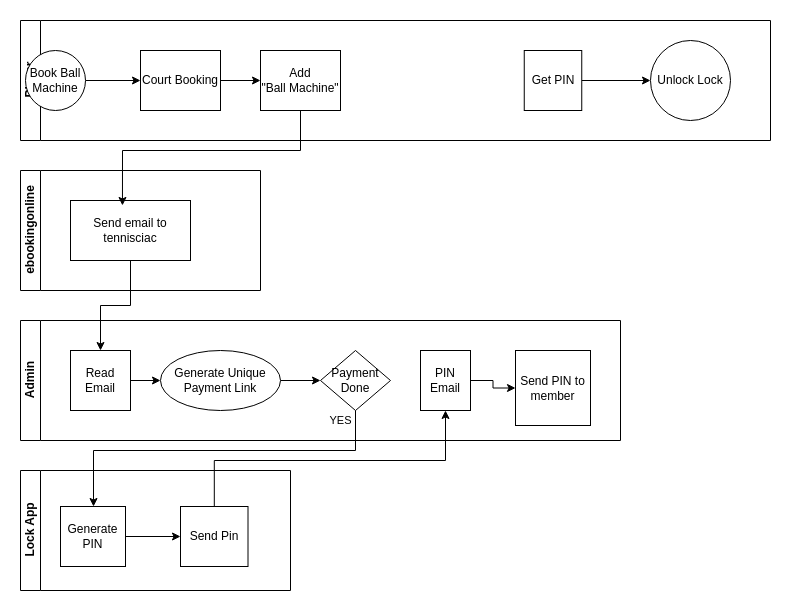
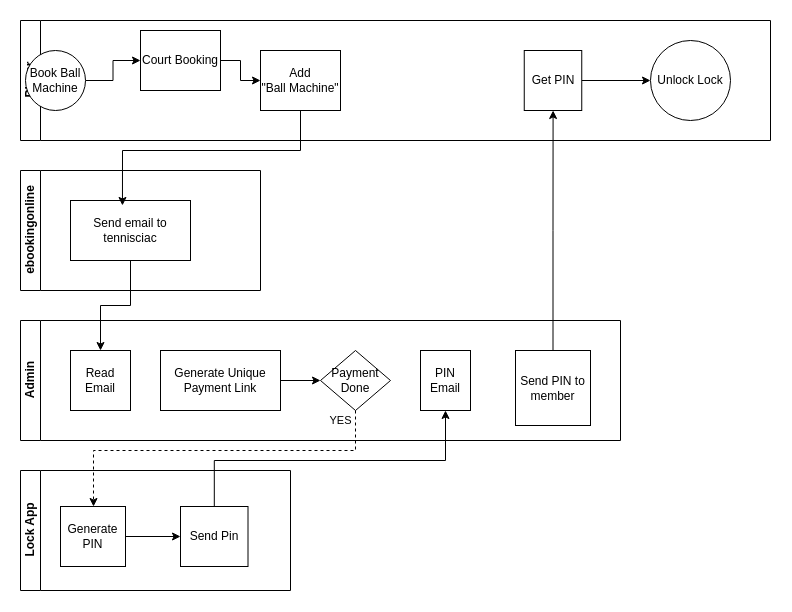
(181, 81) -> (181, 61)
none -> (553, 235)
(150, 381) -> none
(221, 381) -> (221, 381)
(493, 381) -> none
(221, 451) -> (221, 451)
